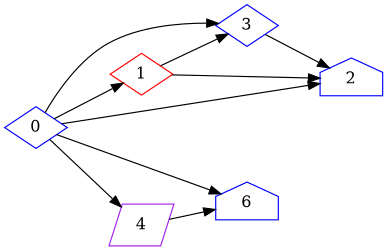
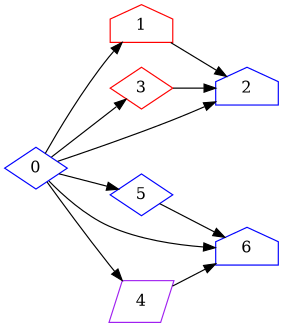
(247, 26) -> (141, 88)
(189, 52) -> none
(141, 74) -> (141, 26)
none -> (141, 195)
